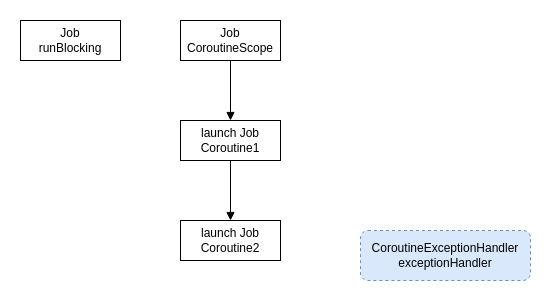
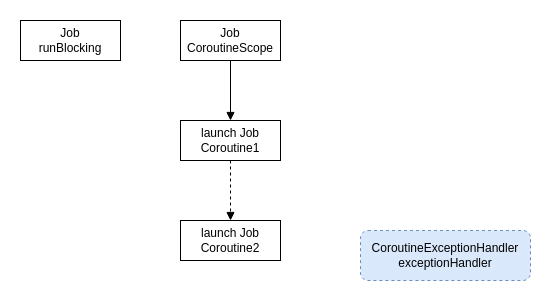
(231, 186) -> (231, 186)
